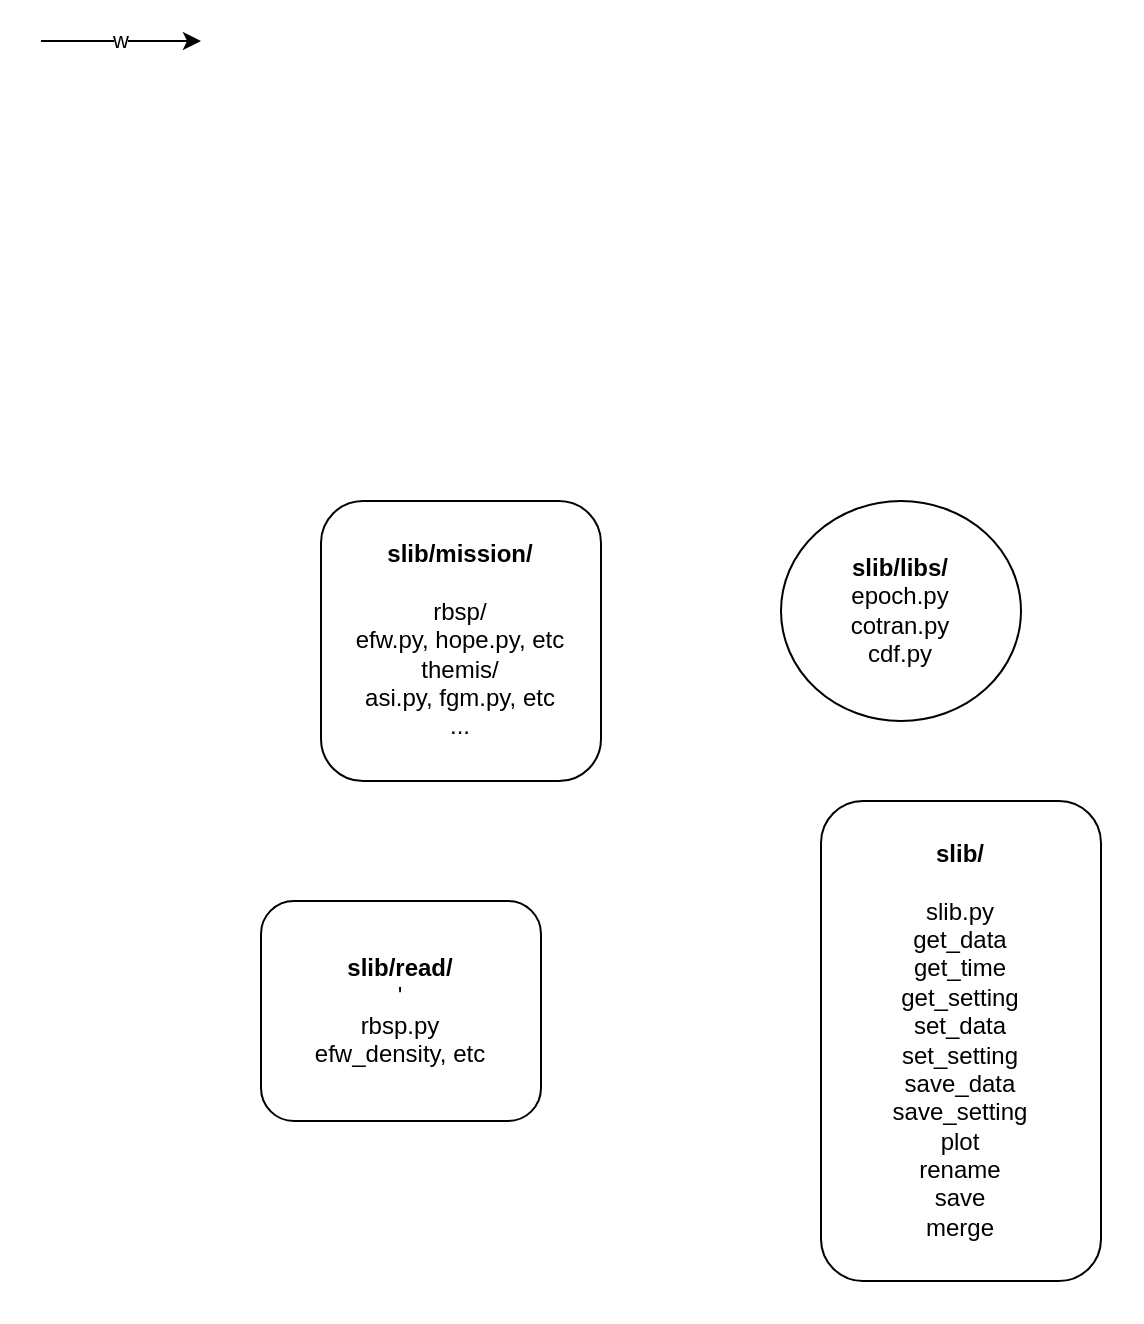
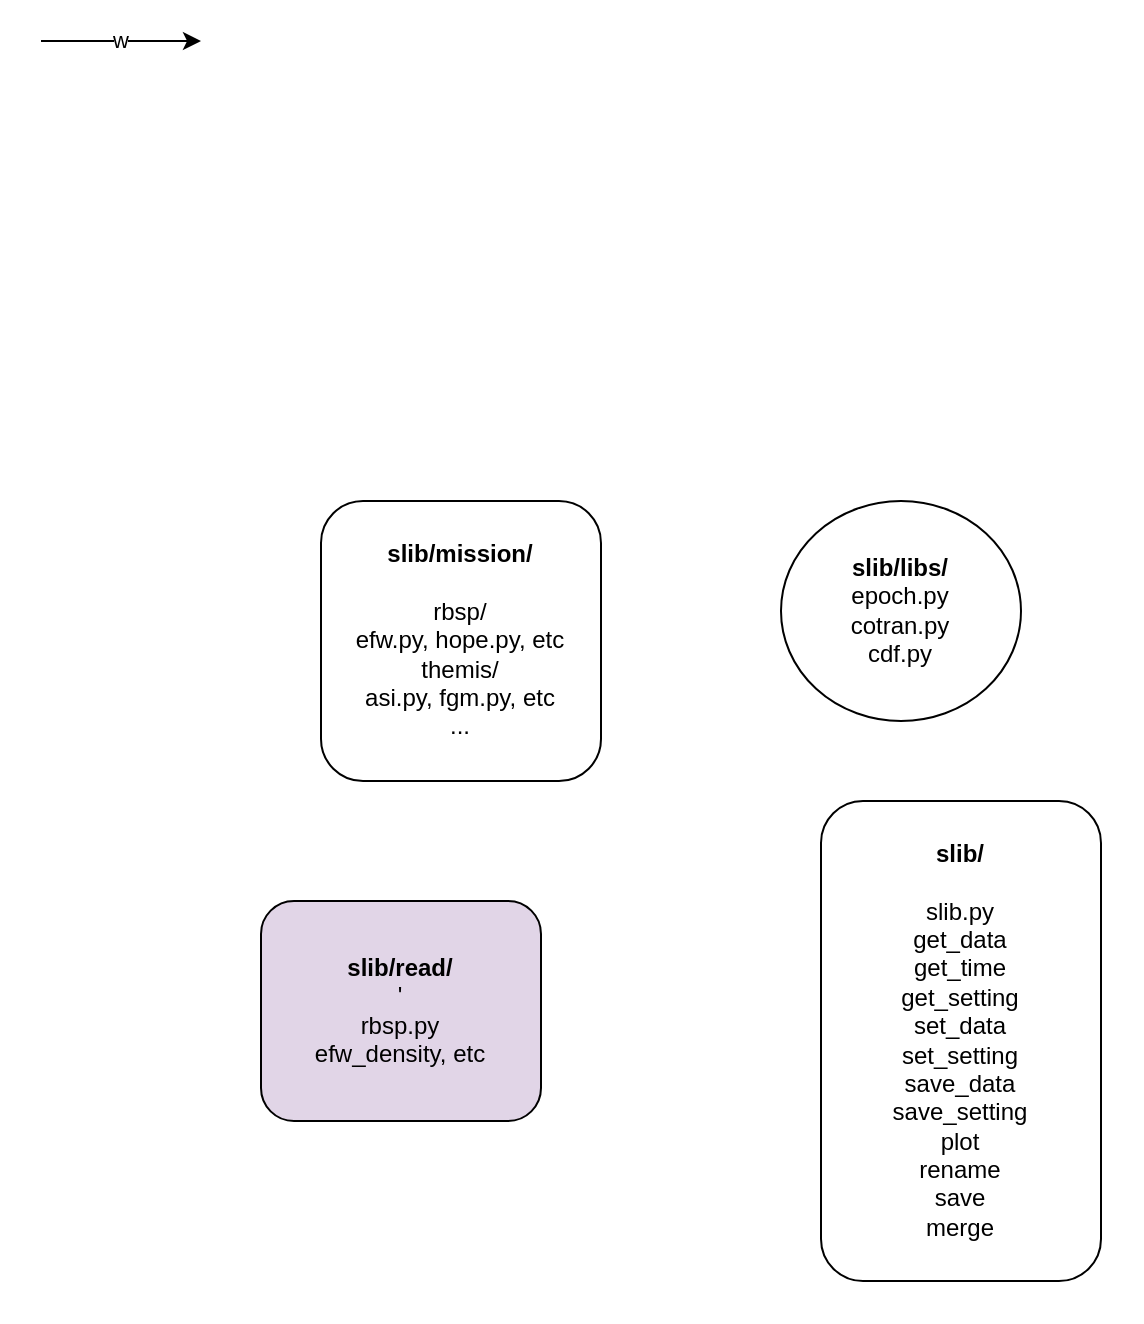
(401, 1011) -> (401, 1011)
